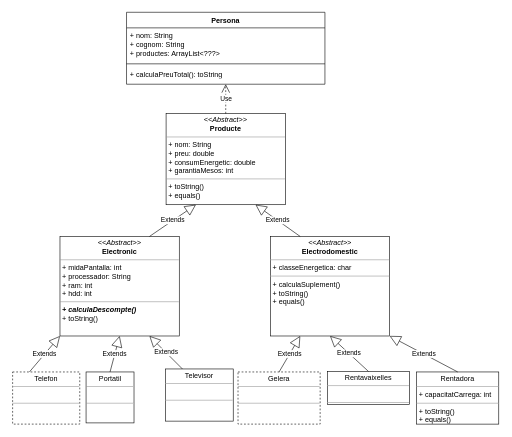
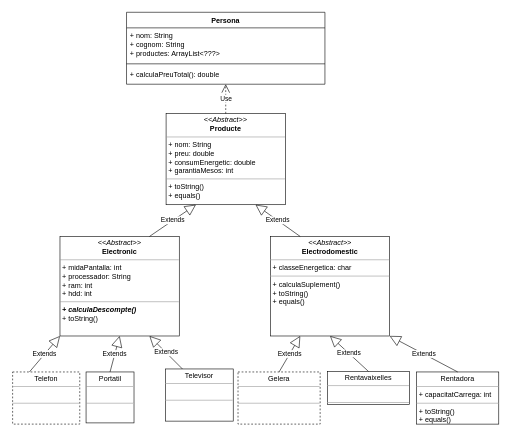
(184, 75) -> (180, 75)
